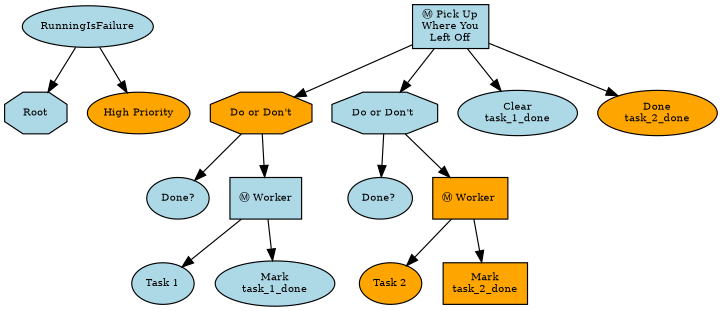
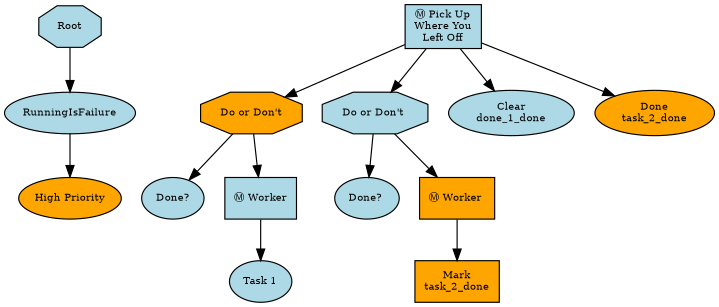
(65, 65) -> (70, 64)
(518, 113) -> (511, 113)
(275, 284) -> none
(391, 284) -> none
